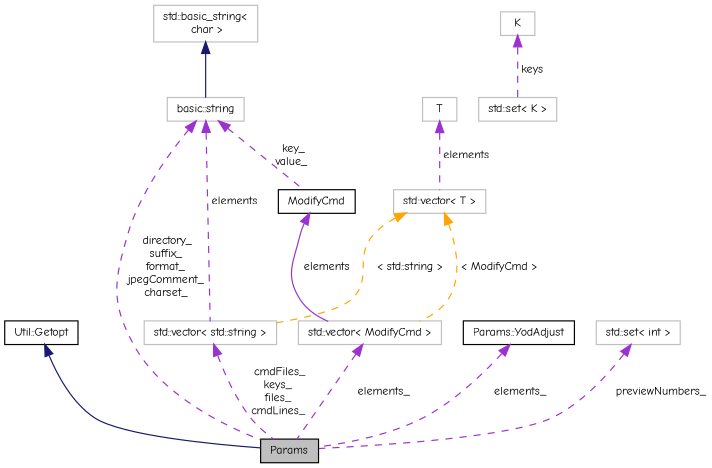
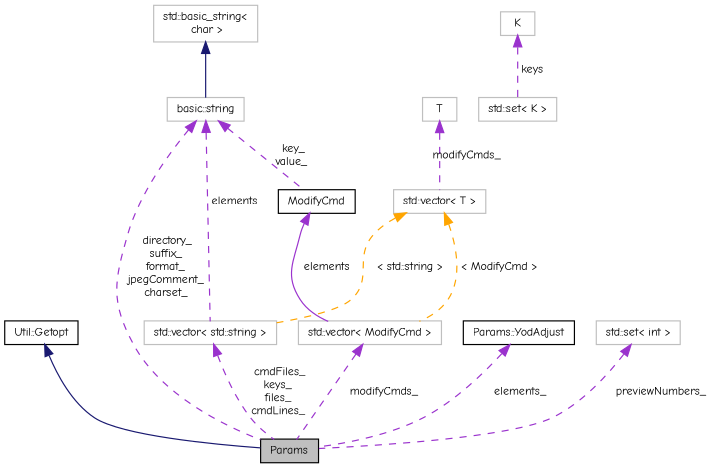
(465, 155) -> (465, 155)
(382, 392) -> (382, 392)
